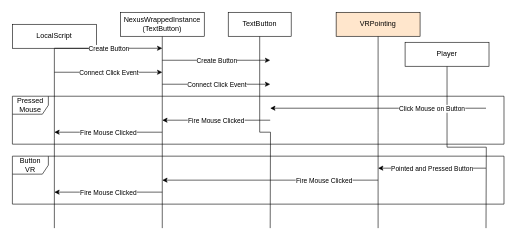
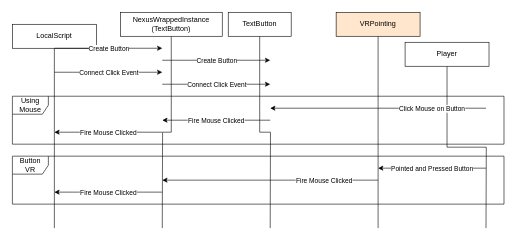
(162, 24) -> (171, 24)
(30, 105) -> (30, 105)
